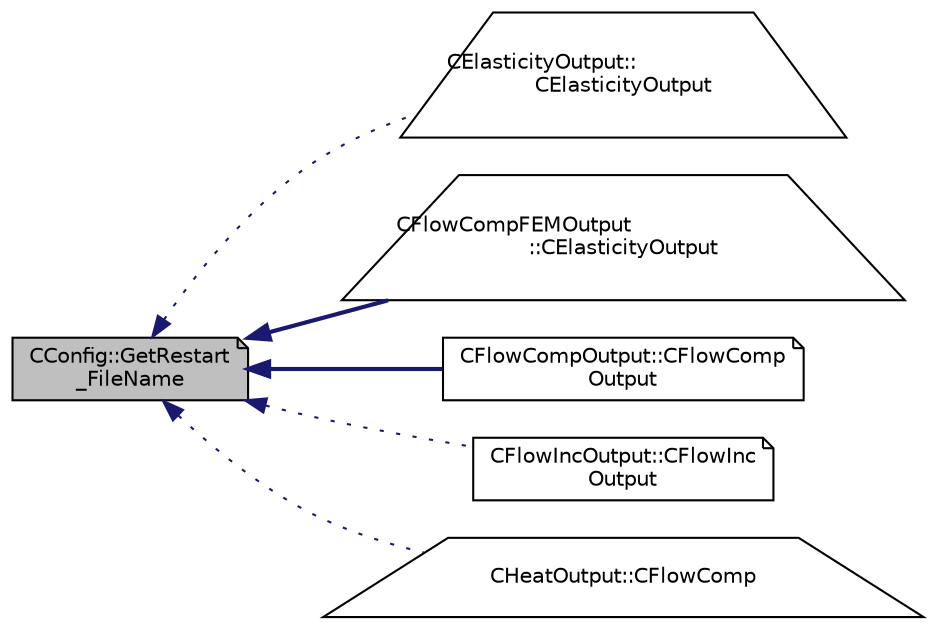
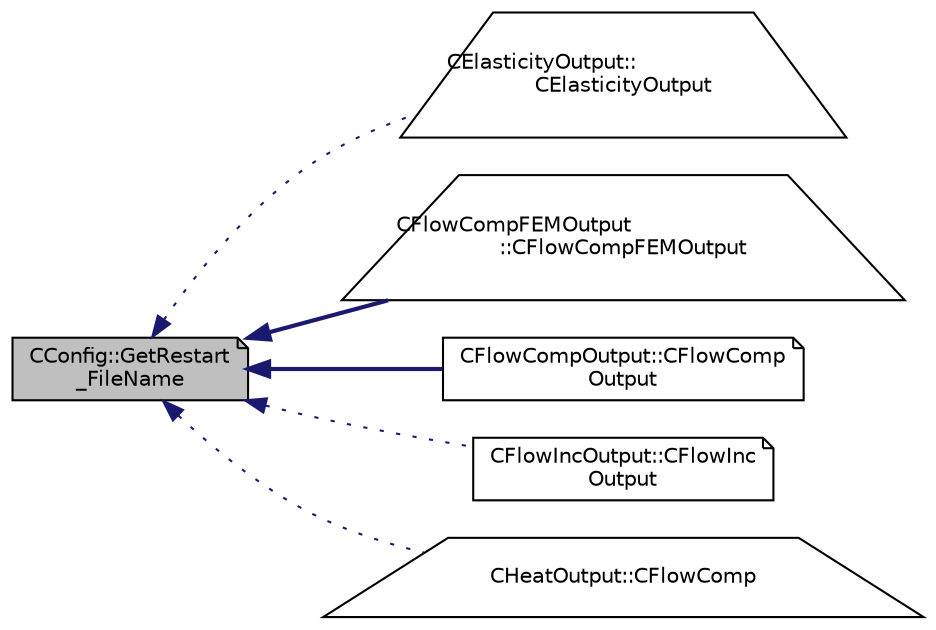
(623, 238) -> (623, 238)
